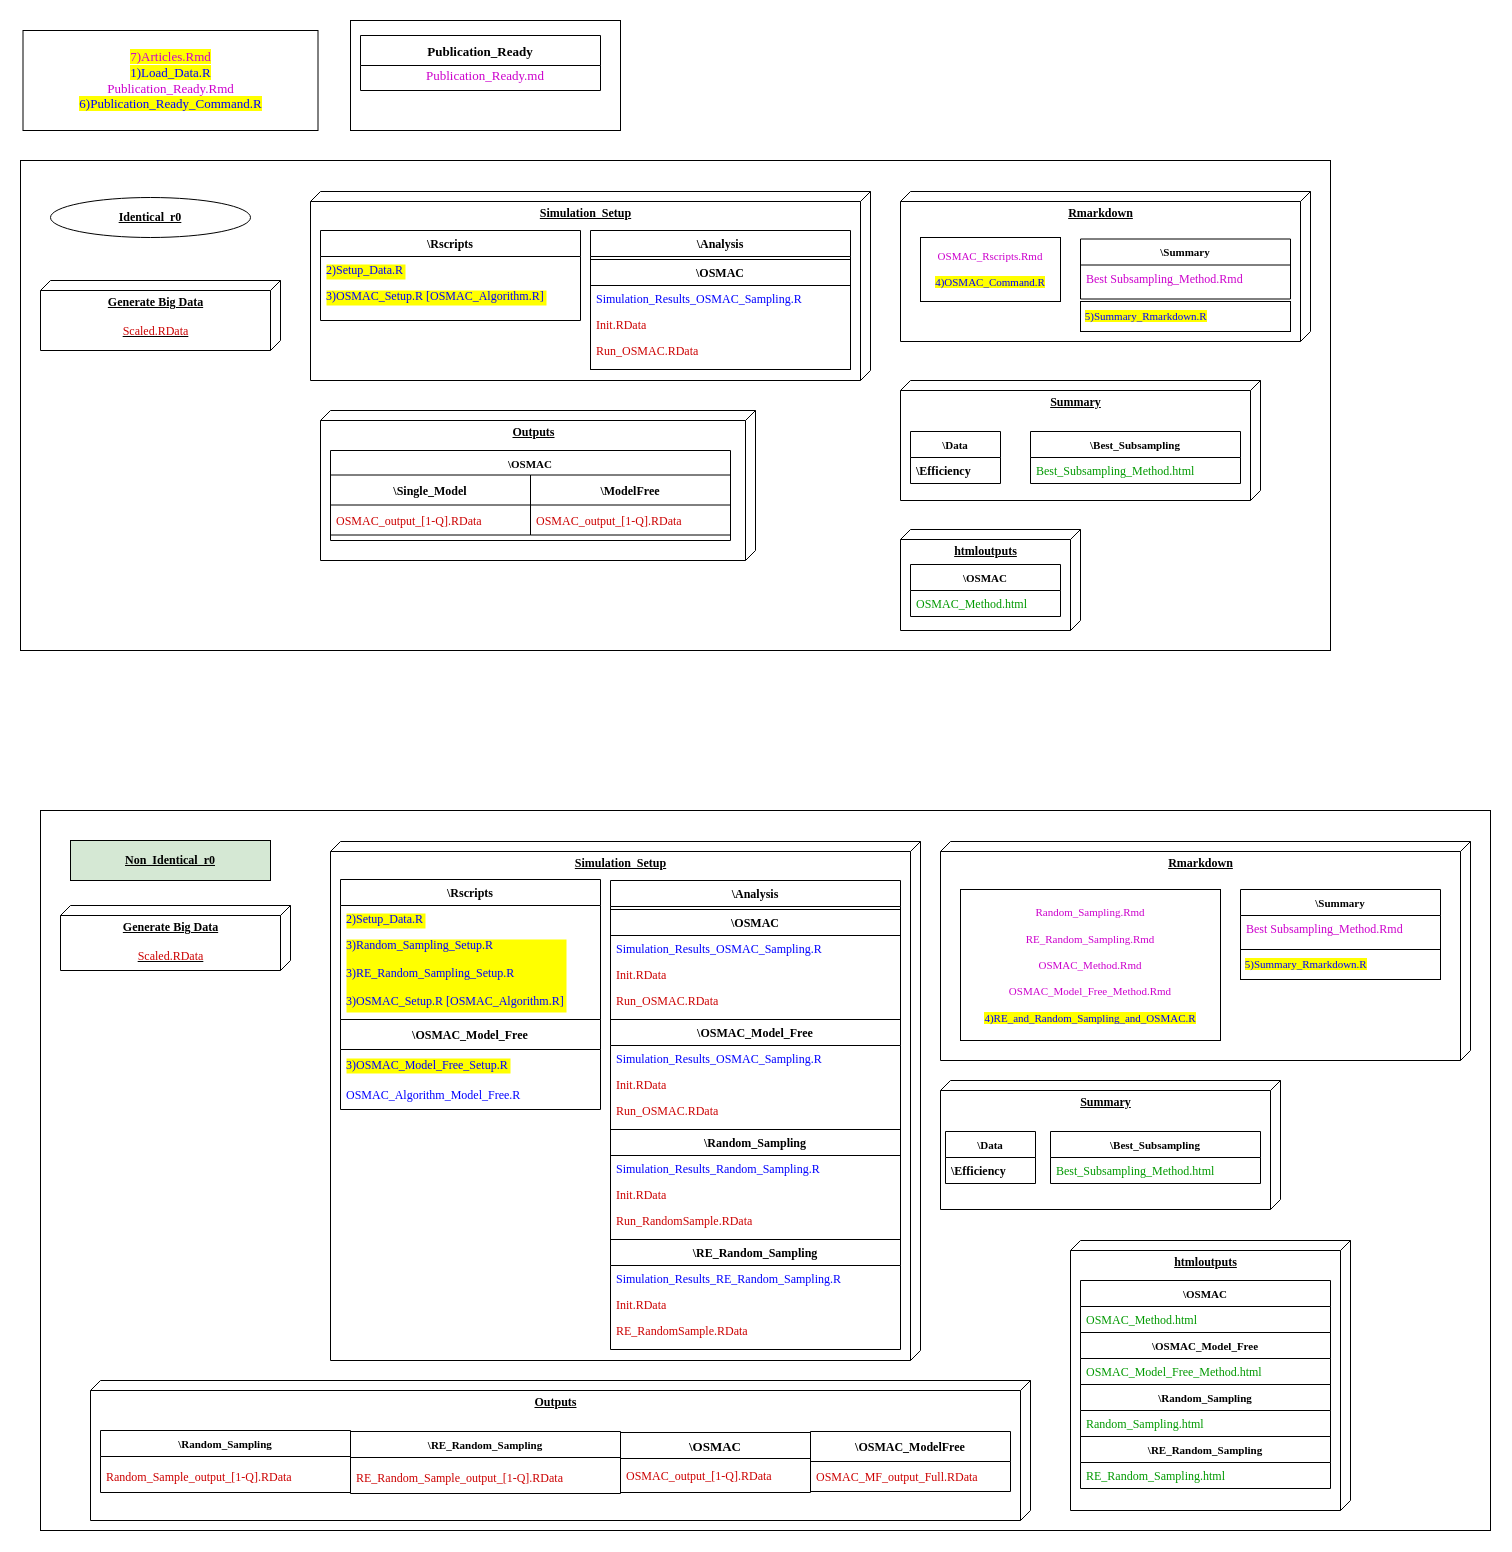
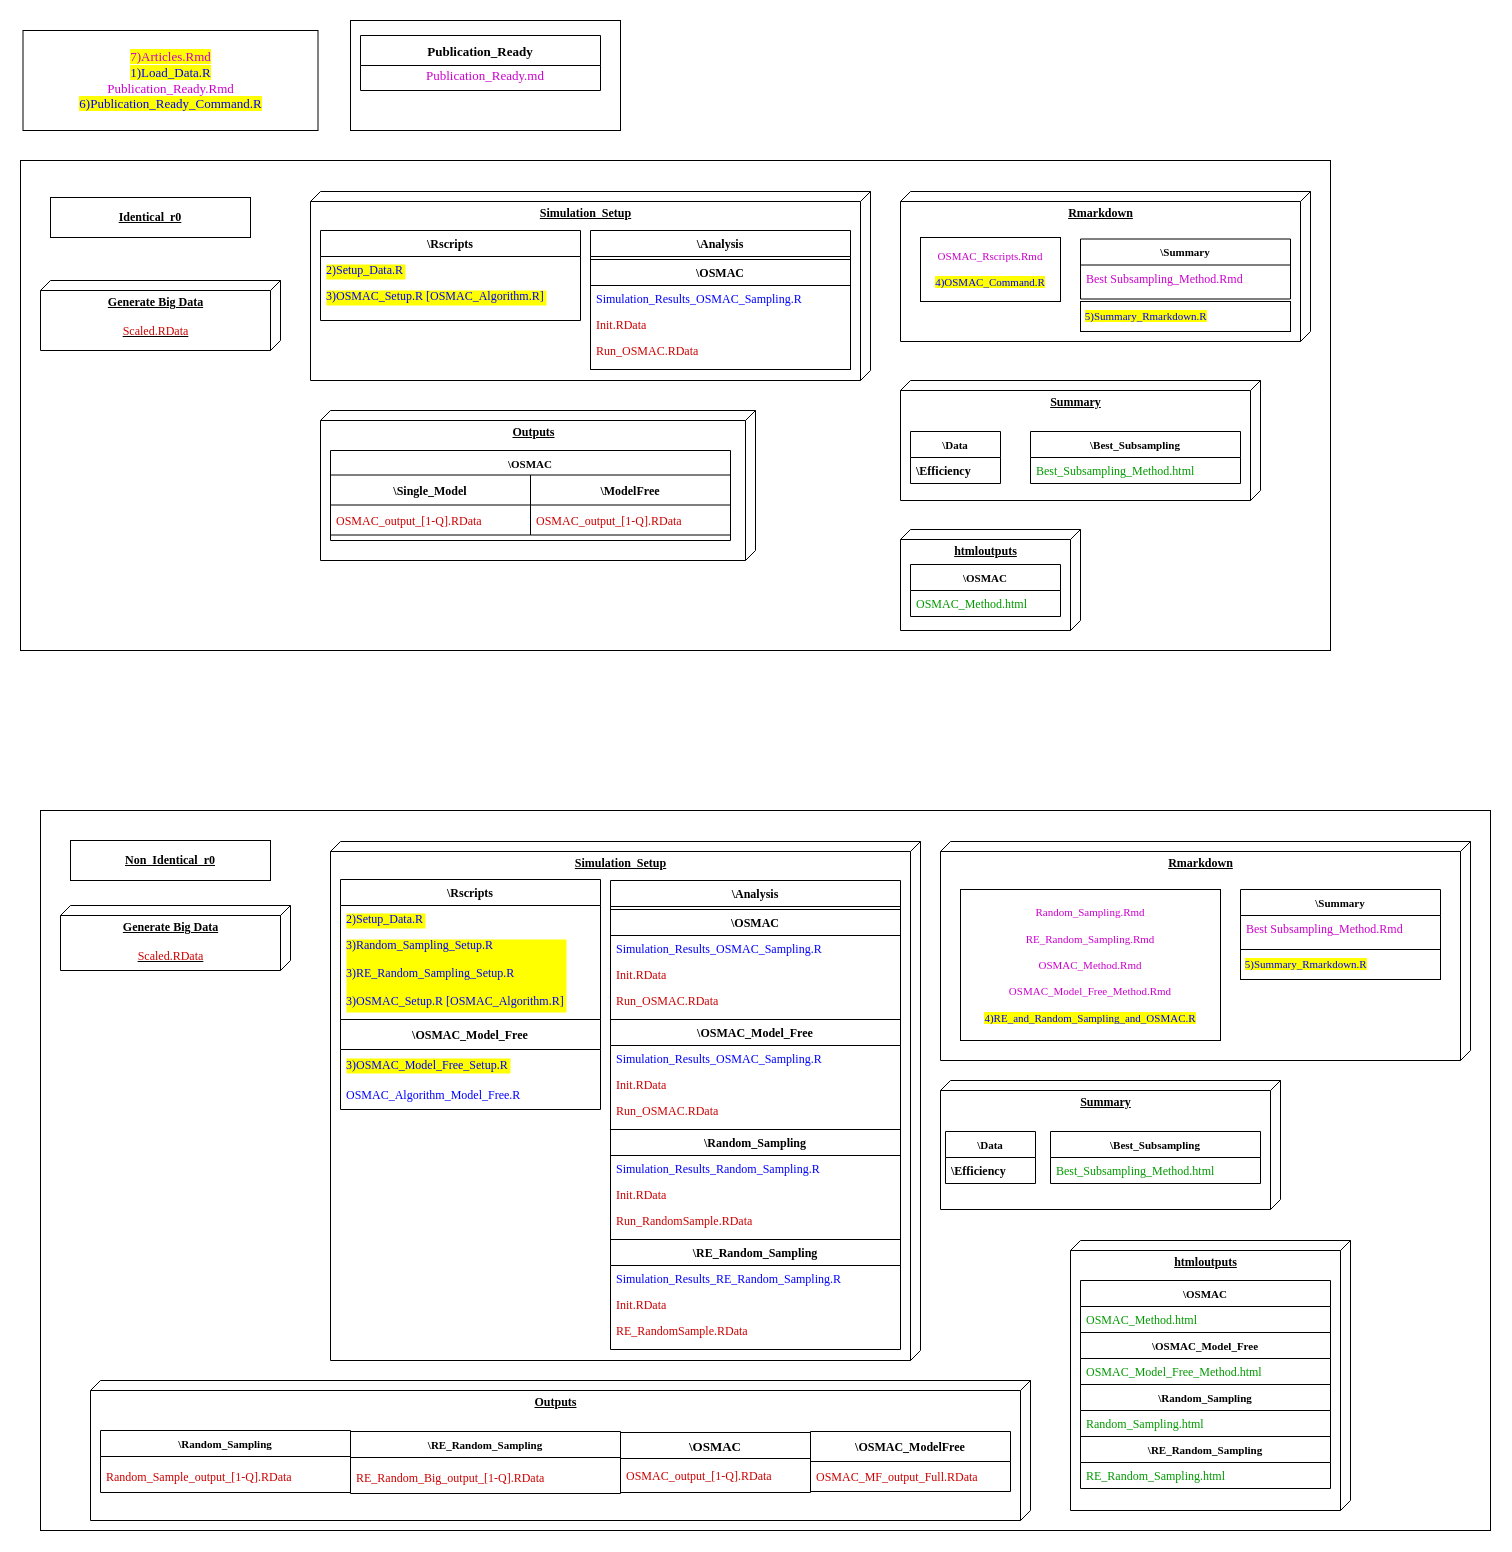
(151, 218) -> (151, 218)
(171, 861) -> (171, 861)
(470, 1478) -> (460, 1478)
